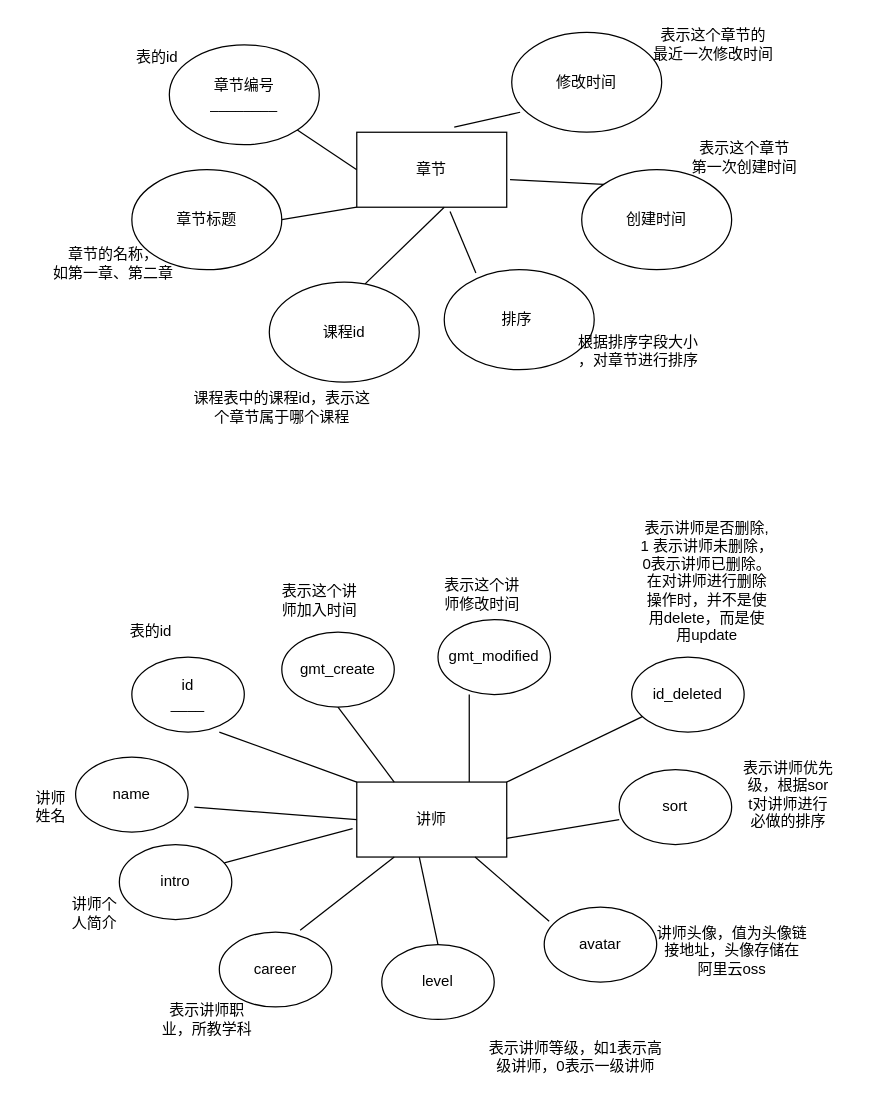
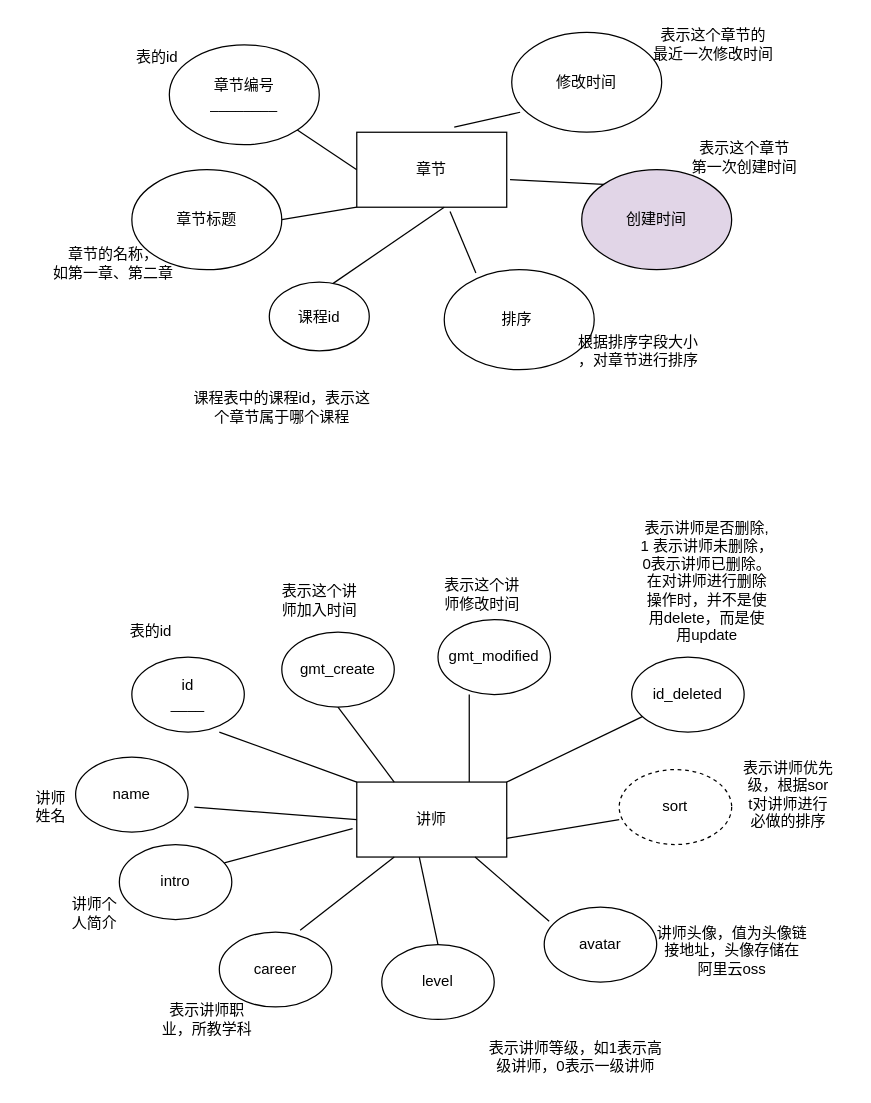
(657, 219) -> (657, 219)
(344, 332) -> (319, 316)
(676, 807) -> (676, 807)
